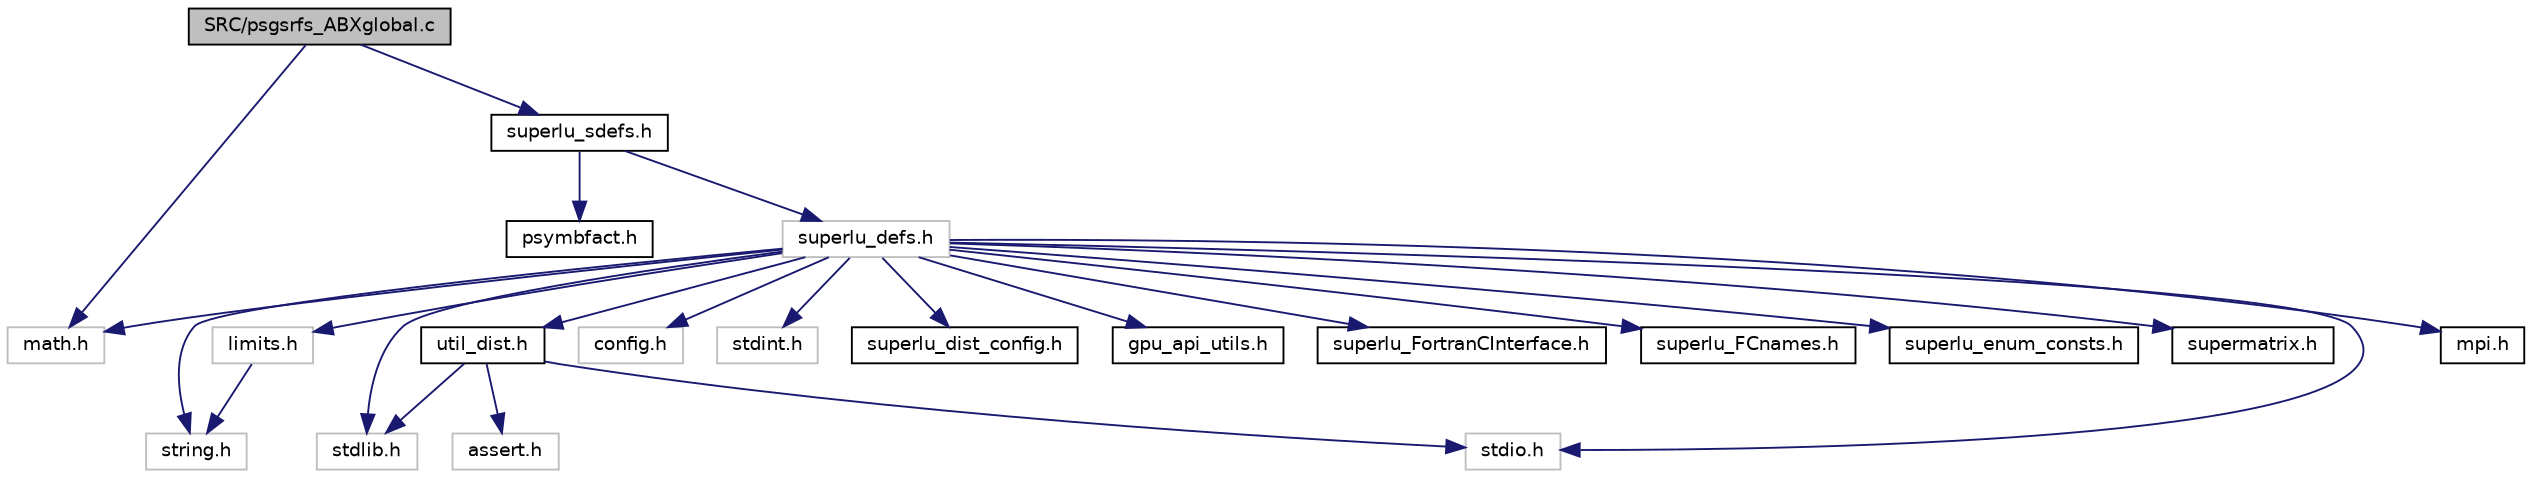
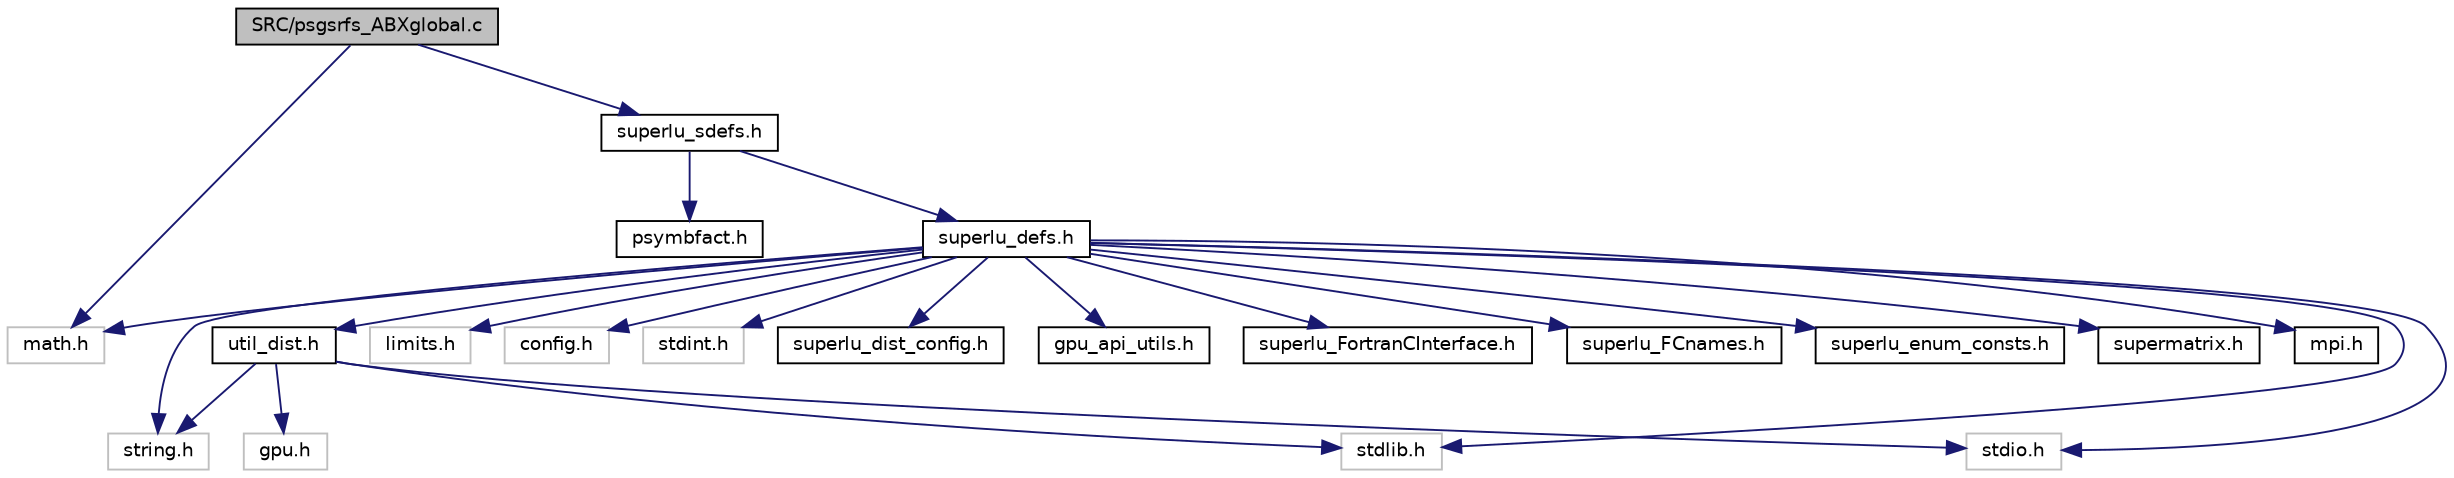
(866, 239) -> (1006, 239)
(235, 391) -> (224, 392)
(506, 452) -> (286, 452)
